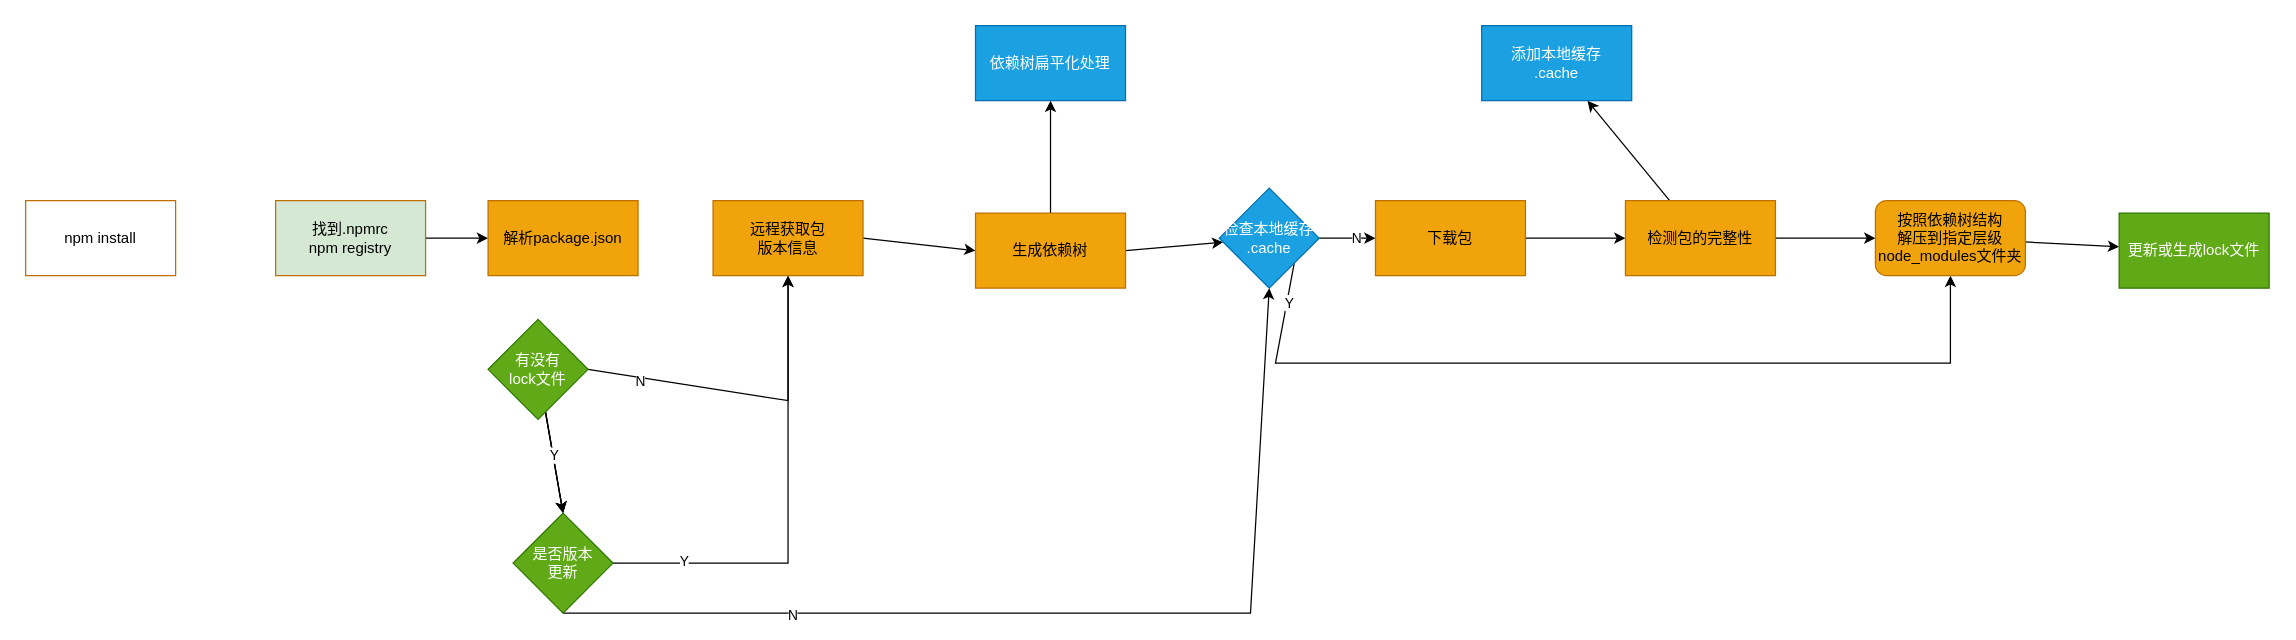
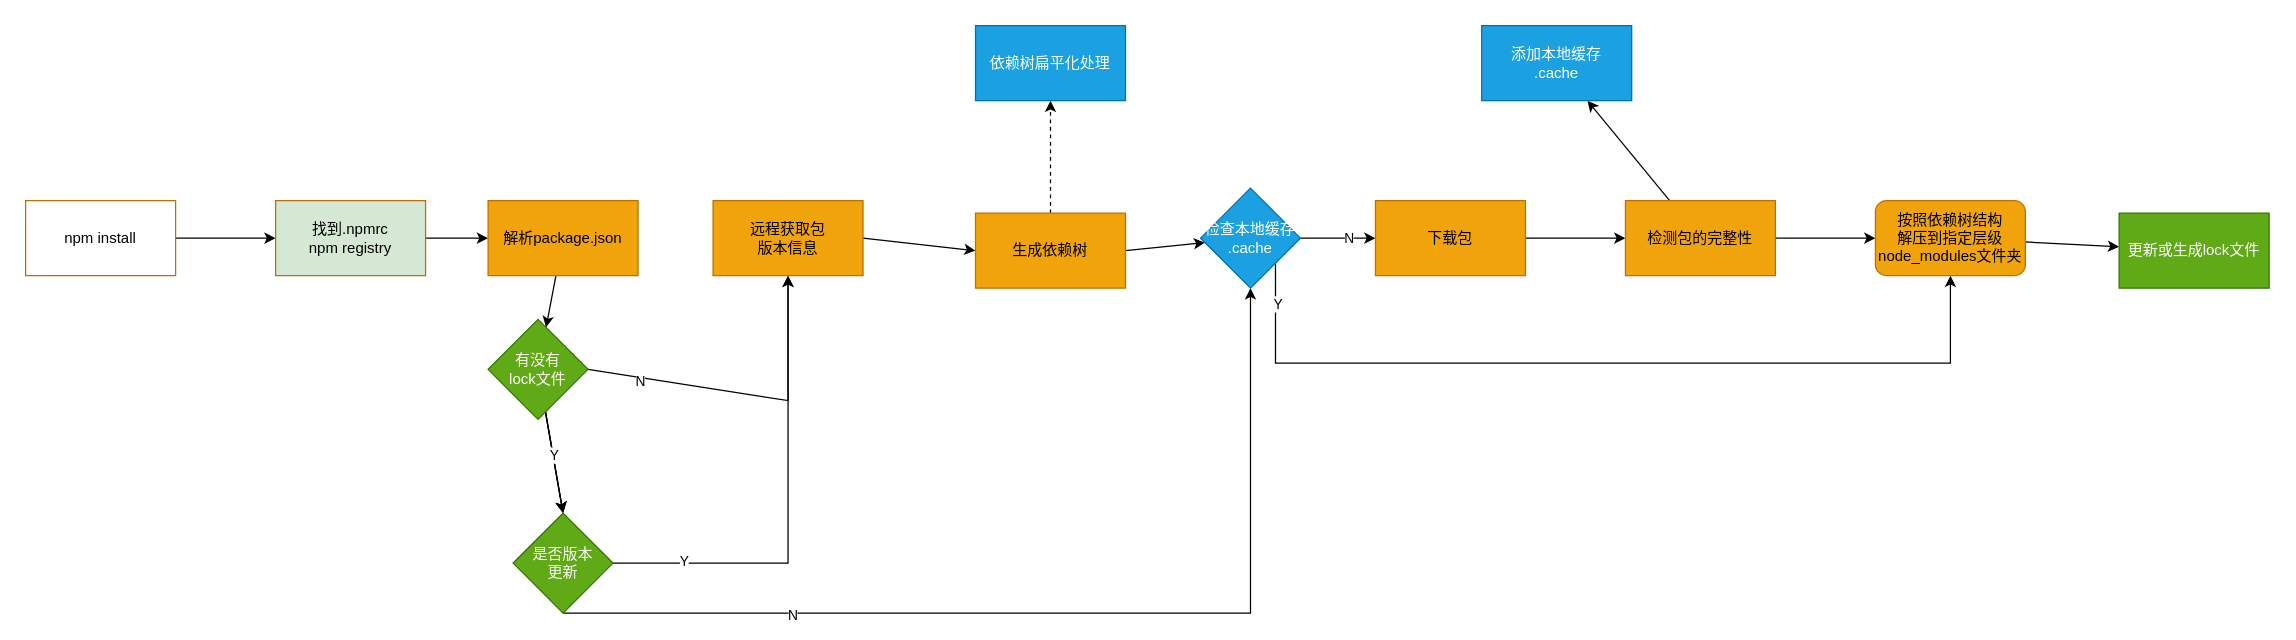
(1051, 160) -> (1051, 160)
none -> (222, 238)
(1269, 238) -> (1251, 238)
none -> (552, 298)
